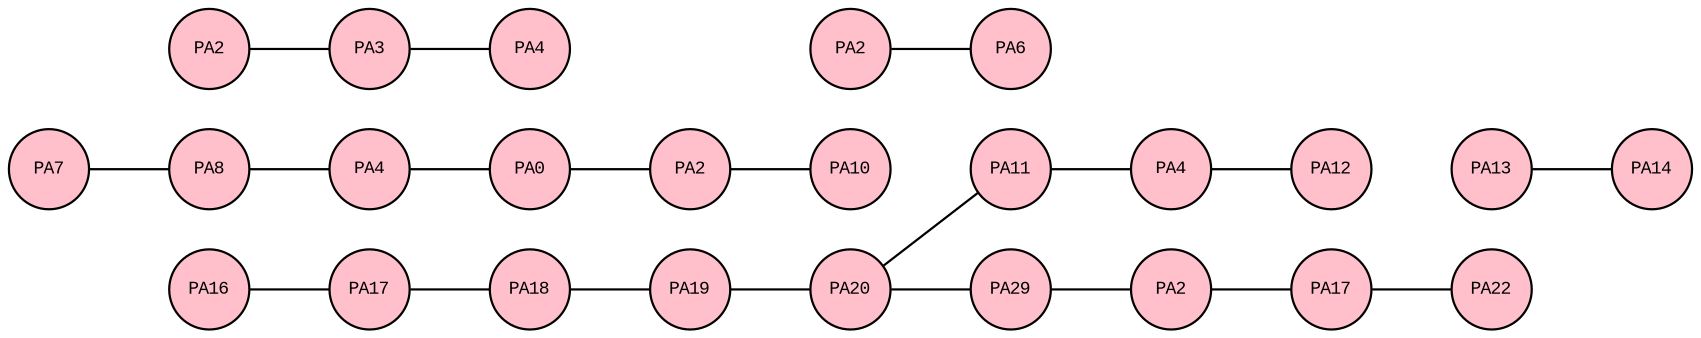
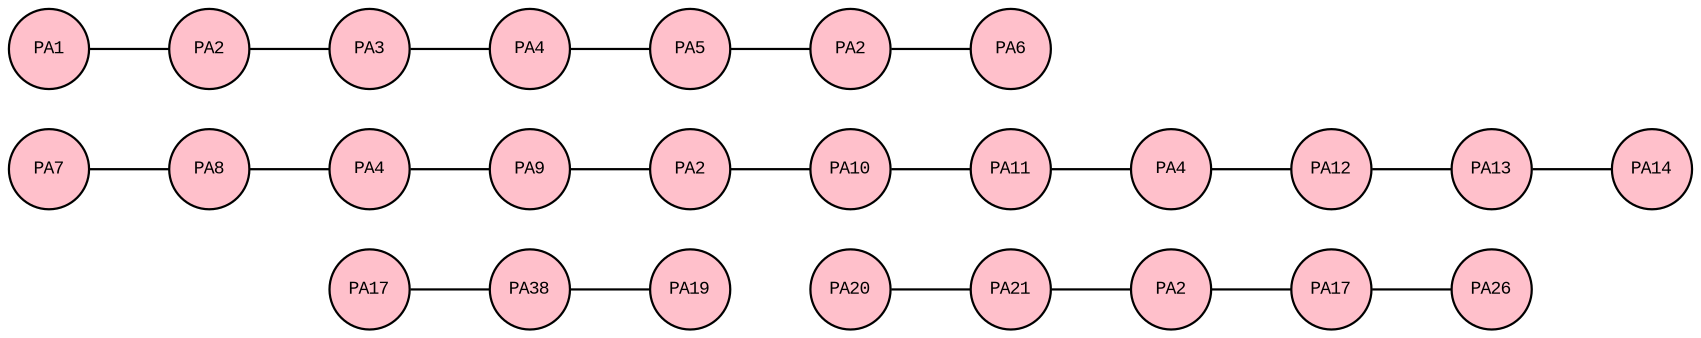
none -> (49, 49)
none -> (690, 49)
(530, 169) -> (530, 169)
none -> (1412, 169)
(931, 229) -> (931, 169)
(209, 289) -> none
(530, 289) -> (530, 289)
(771, 289) -> none
(1011, 289) -> (1011, 289)
(1492, 289) -> (1492, 289)
